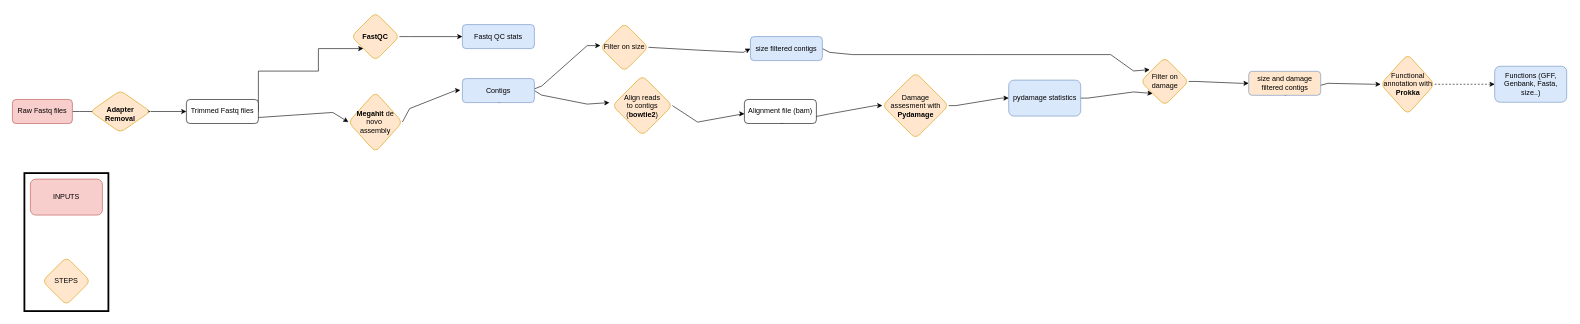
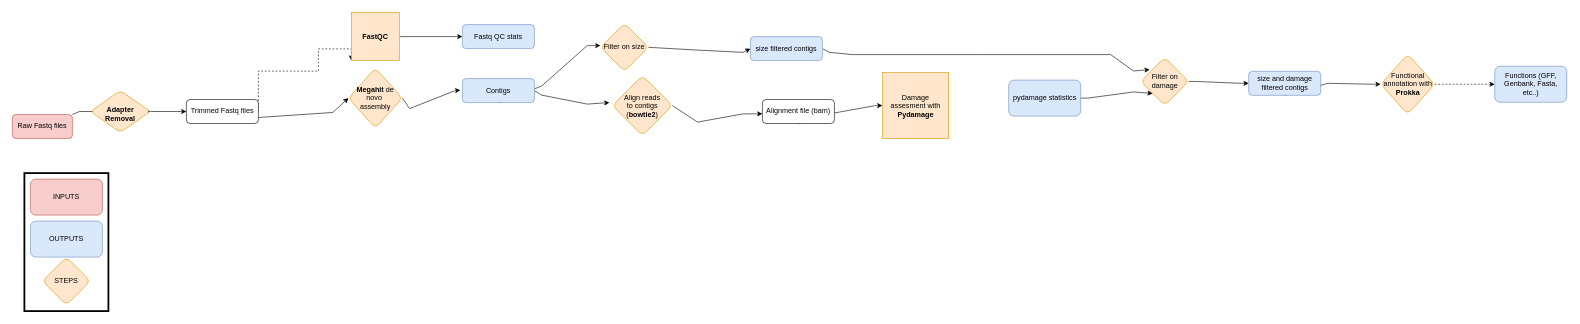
(375, 37) -> (375, 37)
(330, 49) -> (327, 49)
(1285, 83) -> (1285, 83)
(1531, 84) -> (1531, 84)
(977, 102) -> none
(915, 106) -> (915, 106)
(42, 111) -> (42, 126)
(780, 111) -> (798, 111)
(375, 122) -> (375, 98)
none -> (66, 239)
